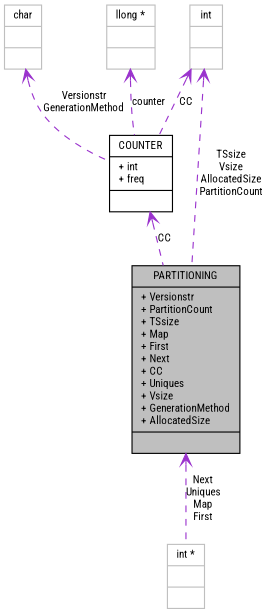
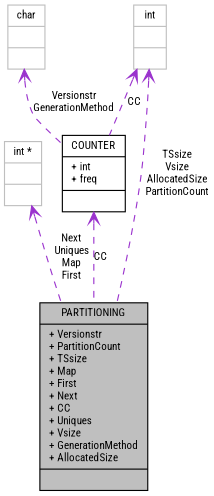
(131, 37) -> none
(186, 505) -> (48, 260)
